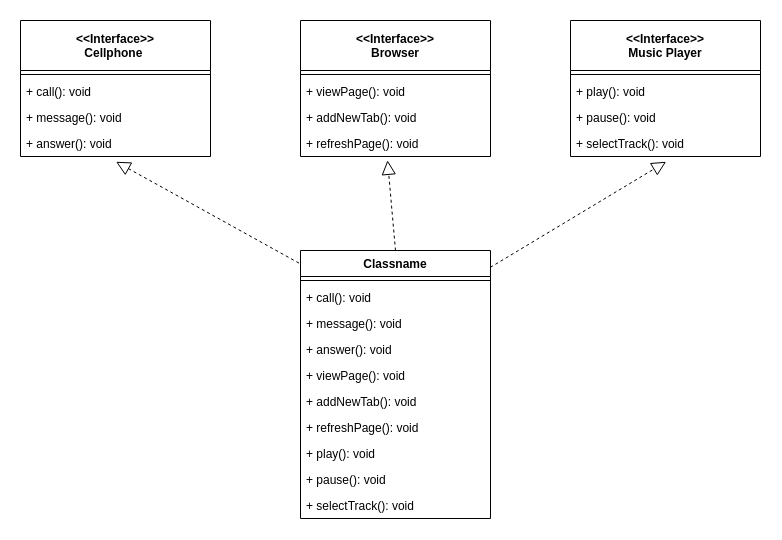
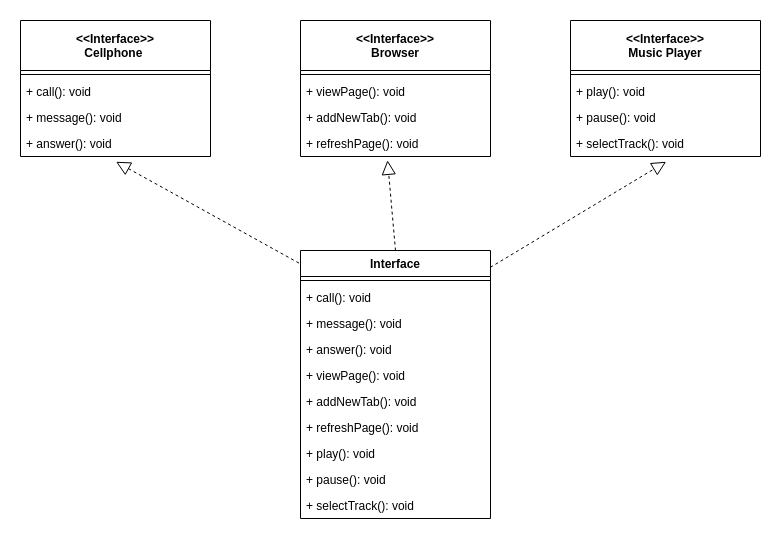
(395, 264) -> (395, 264)
